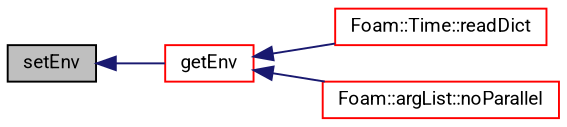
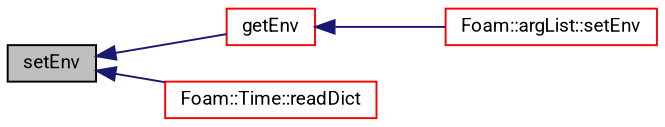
(304, 49) -> (140, 78)
(441, 100) -> (551, 27)
